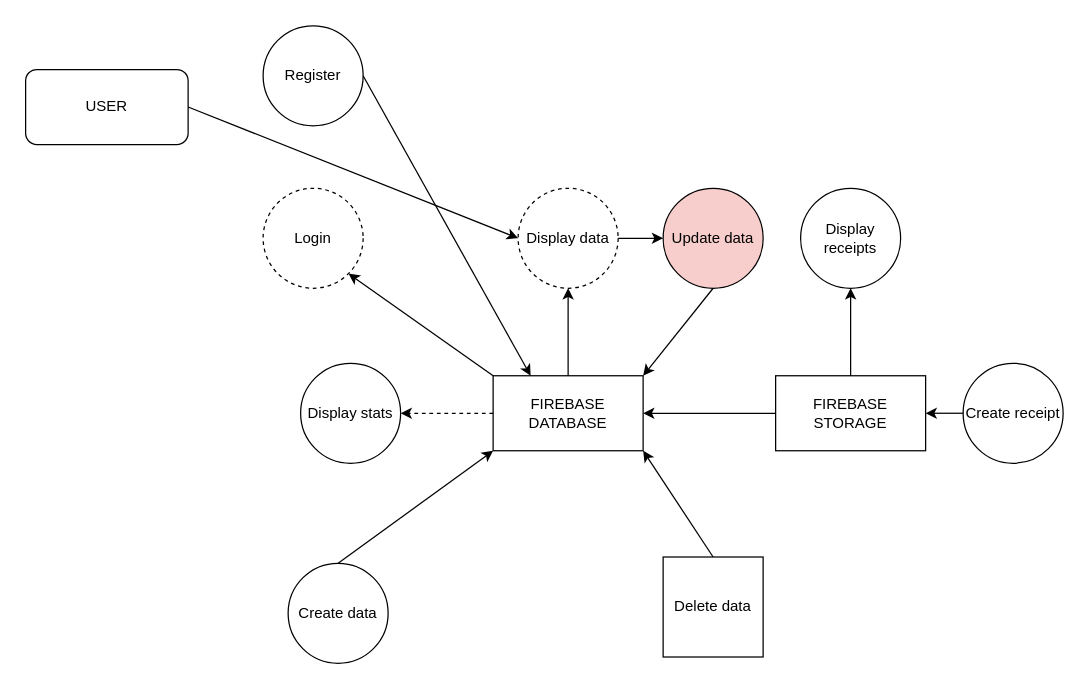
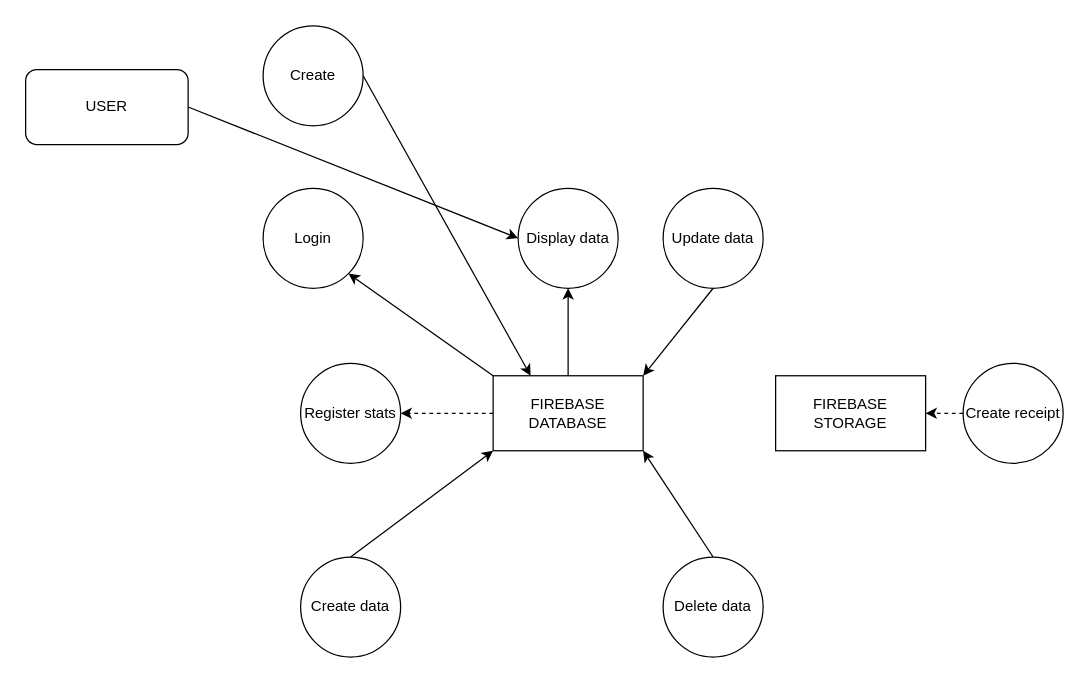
(313, 76) -> (313, 76)
(313, 238) -> (313, 238)
(568, 238) -> (568, 238)
(636, 238) -> none
(713, 238) -> (713, 238)
(851, 238) -> none
(851, 336) -> none
(351, 413) -> (351, 413)
(713, 413) -> none
(947, 413) -> (947, 413)
(713, 607) -> (713, 607)
(338, 613) -> (351, 607)
